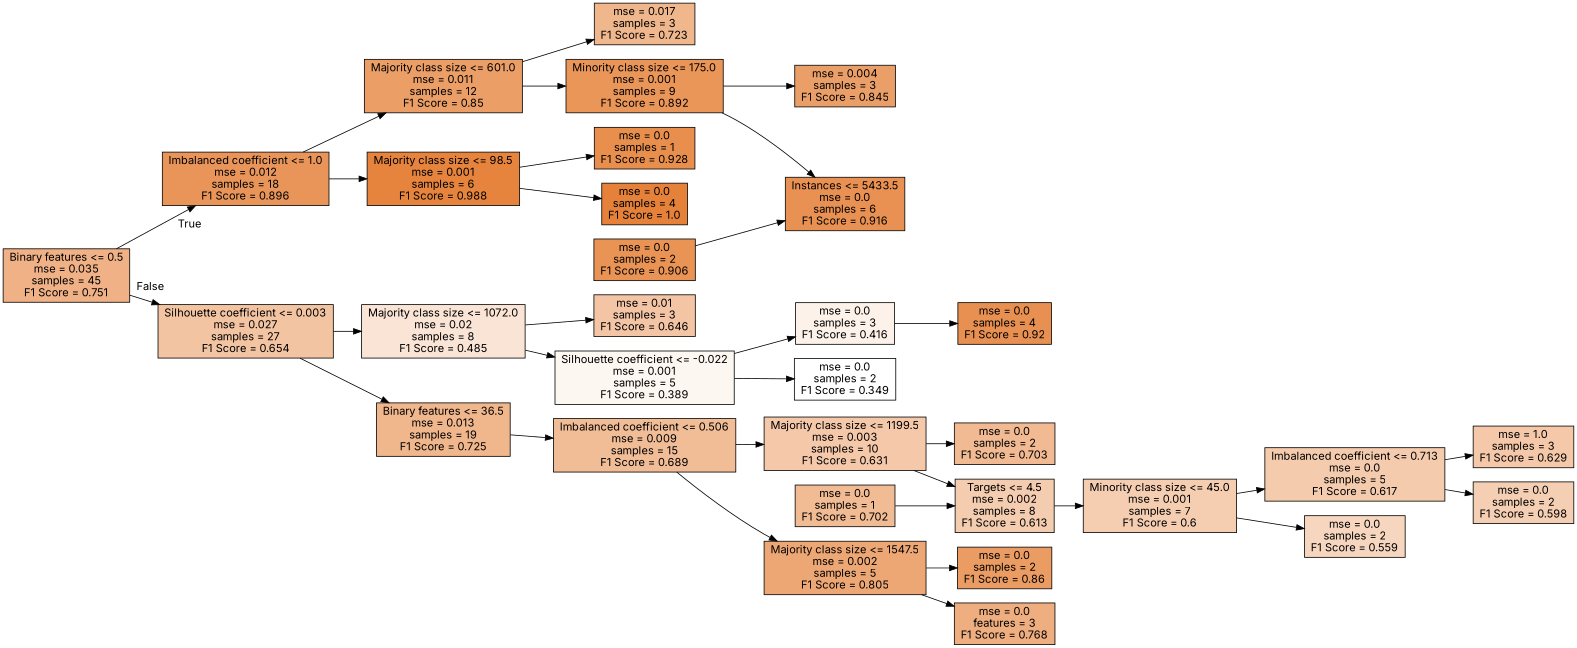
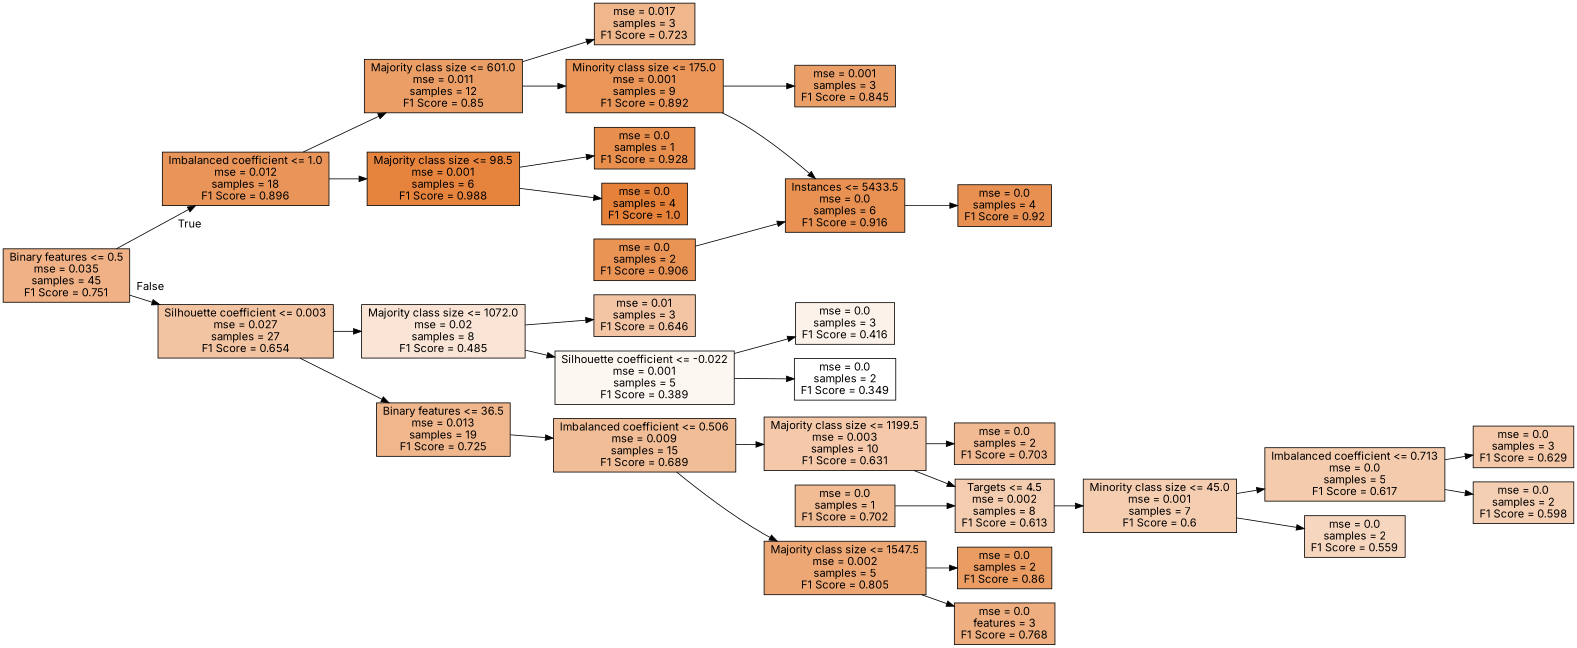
(845, 86) -> (845, 86)
(922, 323) -> (927, 206)
(1523, 447) -> (1523, 447)
